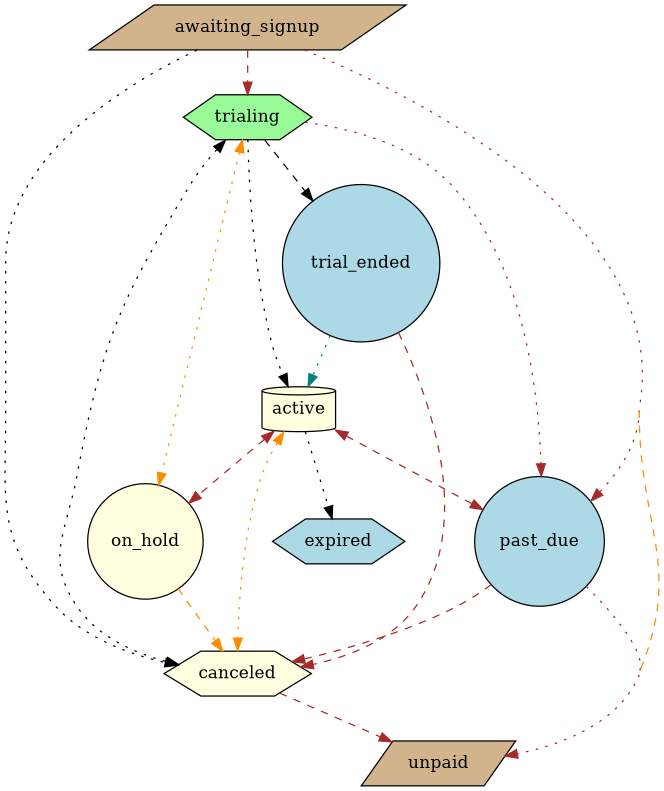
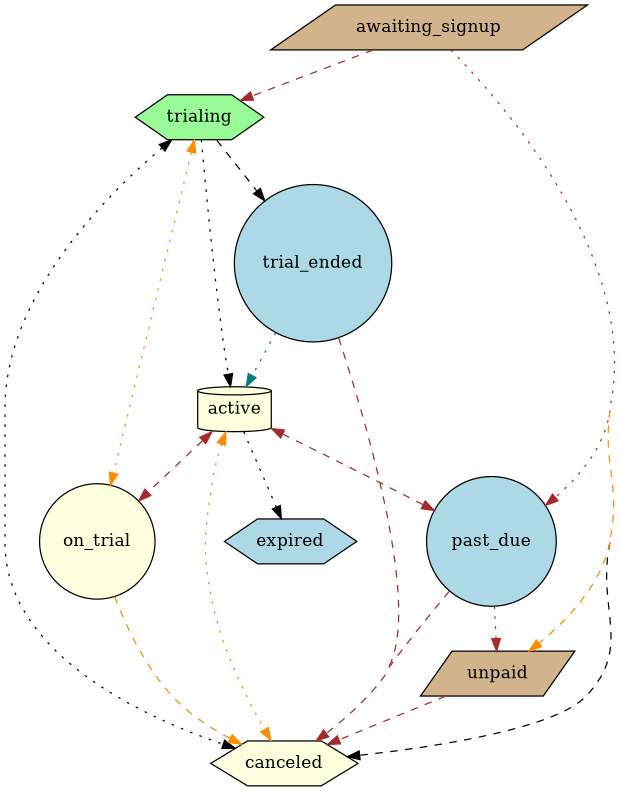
(490, 241) -> none
(6, 353) -> (554, 716)
(145, 541) -> (97, 541)
(330, 715) -> (392, 718)
